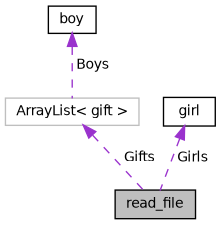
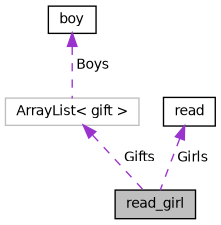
(189, 112) -> (189, 112)
(155, 204) -> (155, 204)
